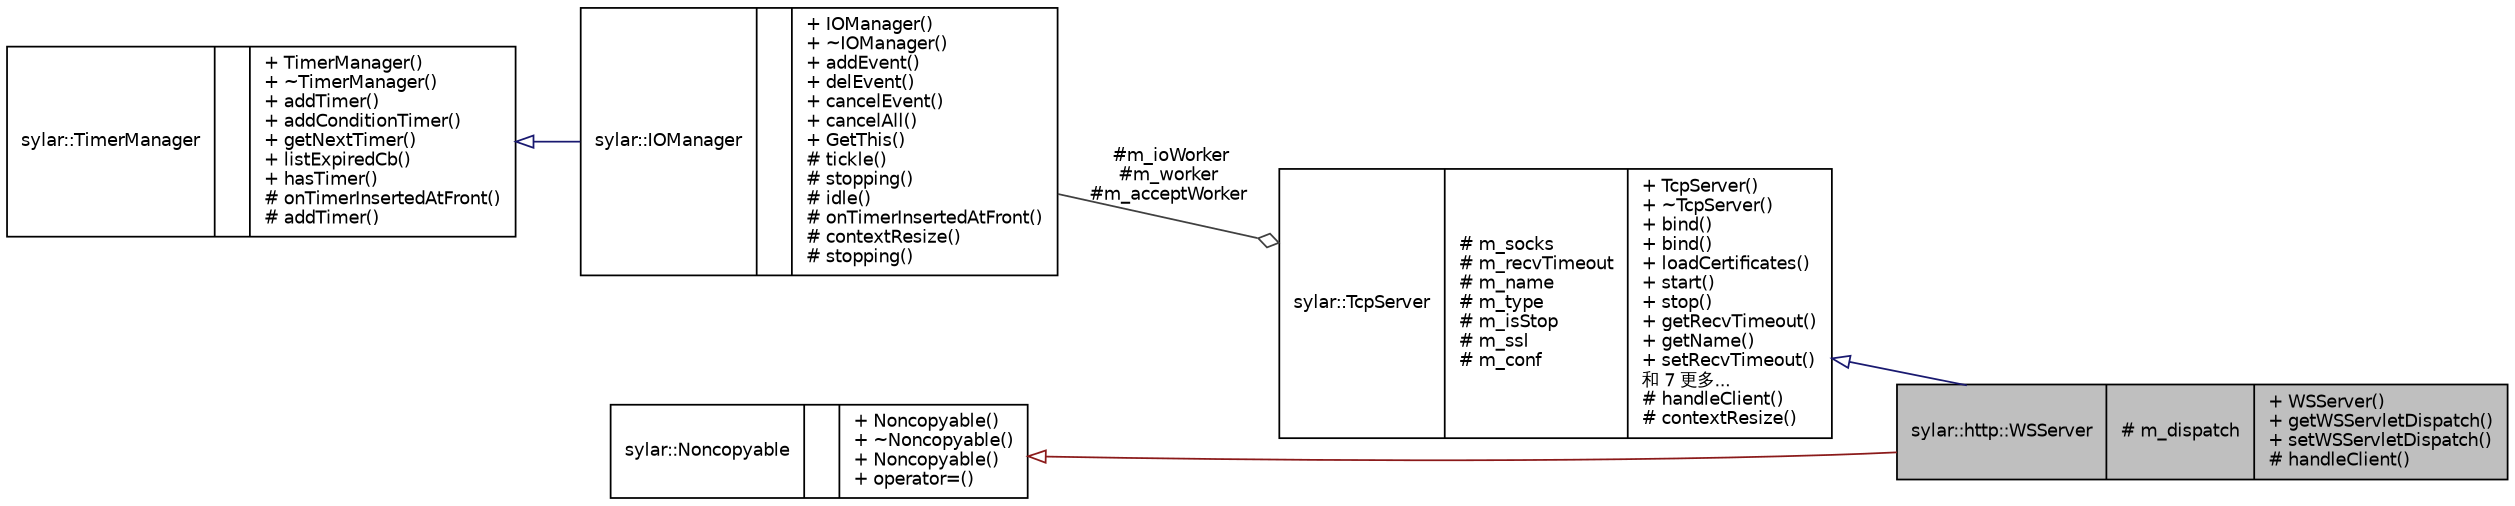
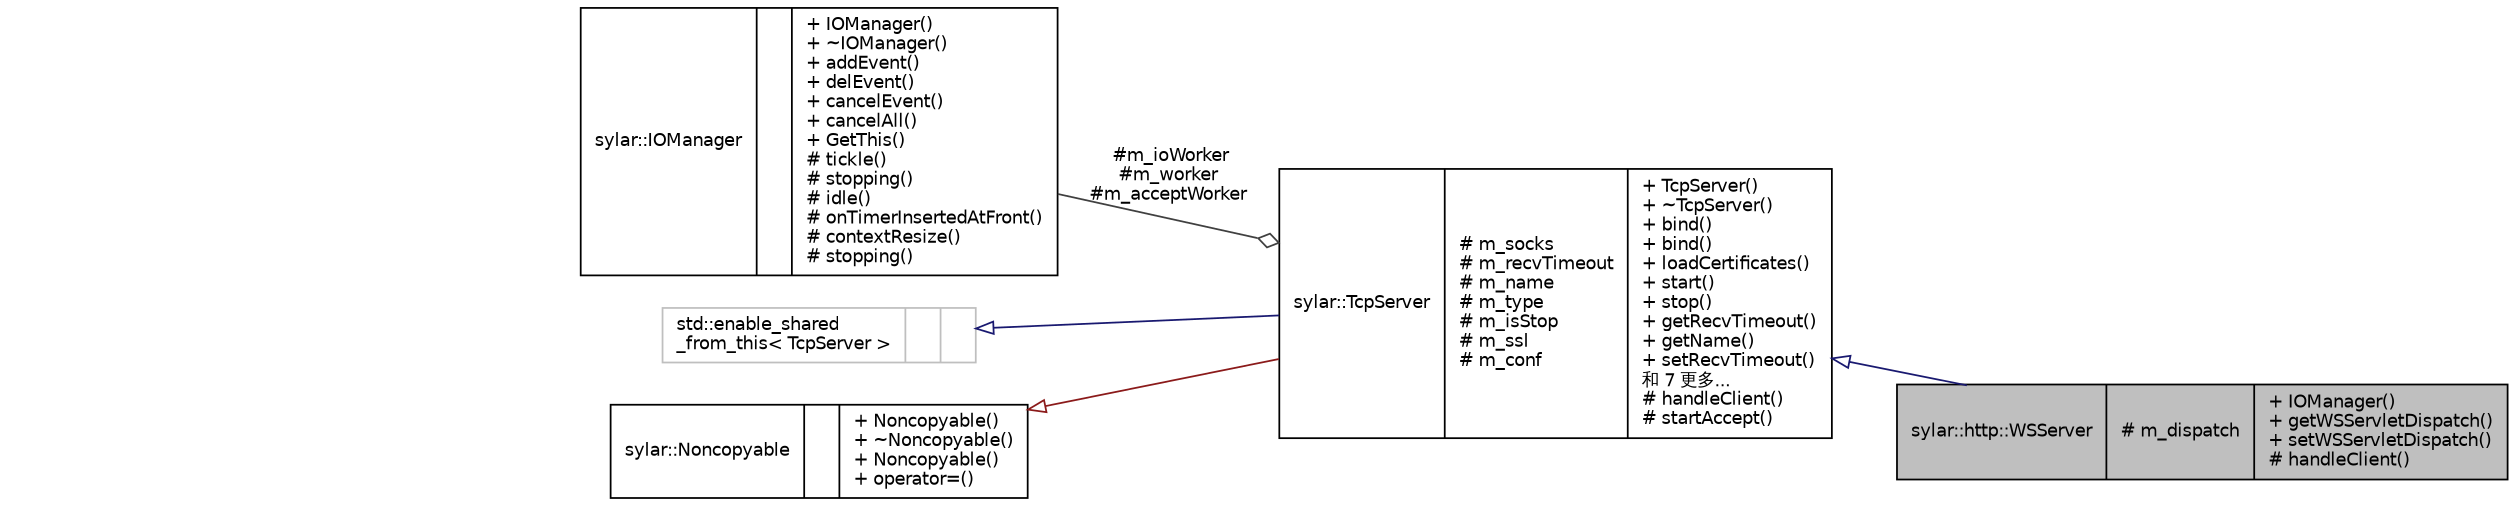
(261, 142) -> none
none -> (819, 335)
(2327, 402) -> (2333, 402)
(1719, 419) -> (1708, 419)
(1471, 460) -> (1162, 383)
